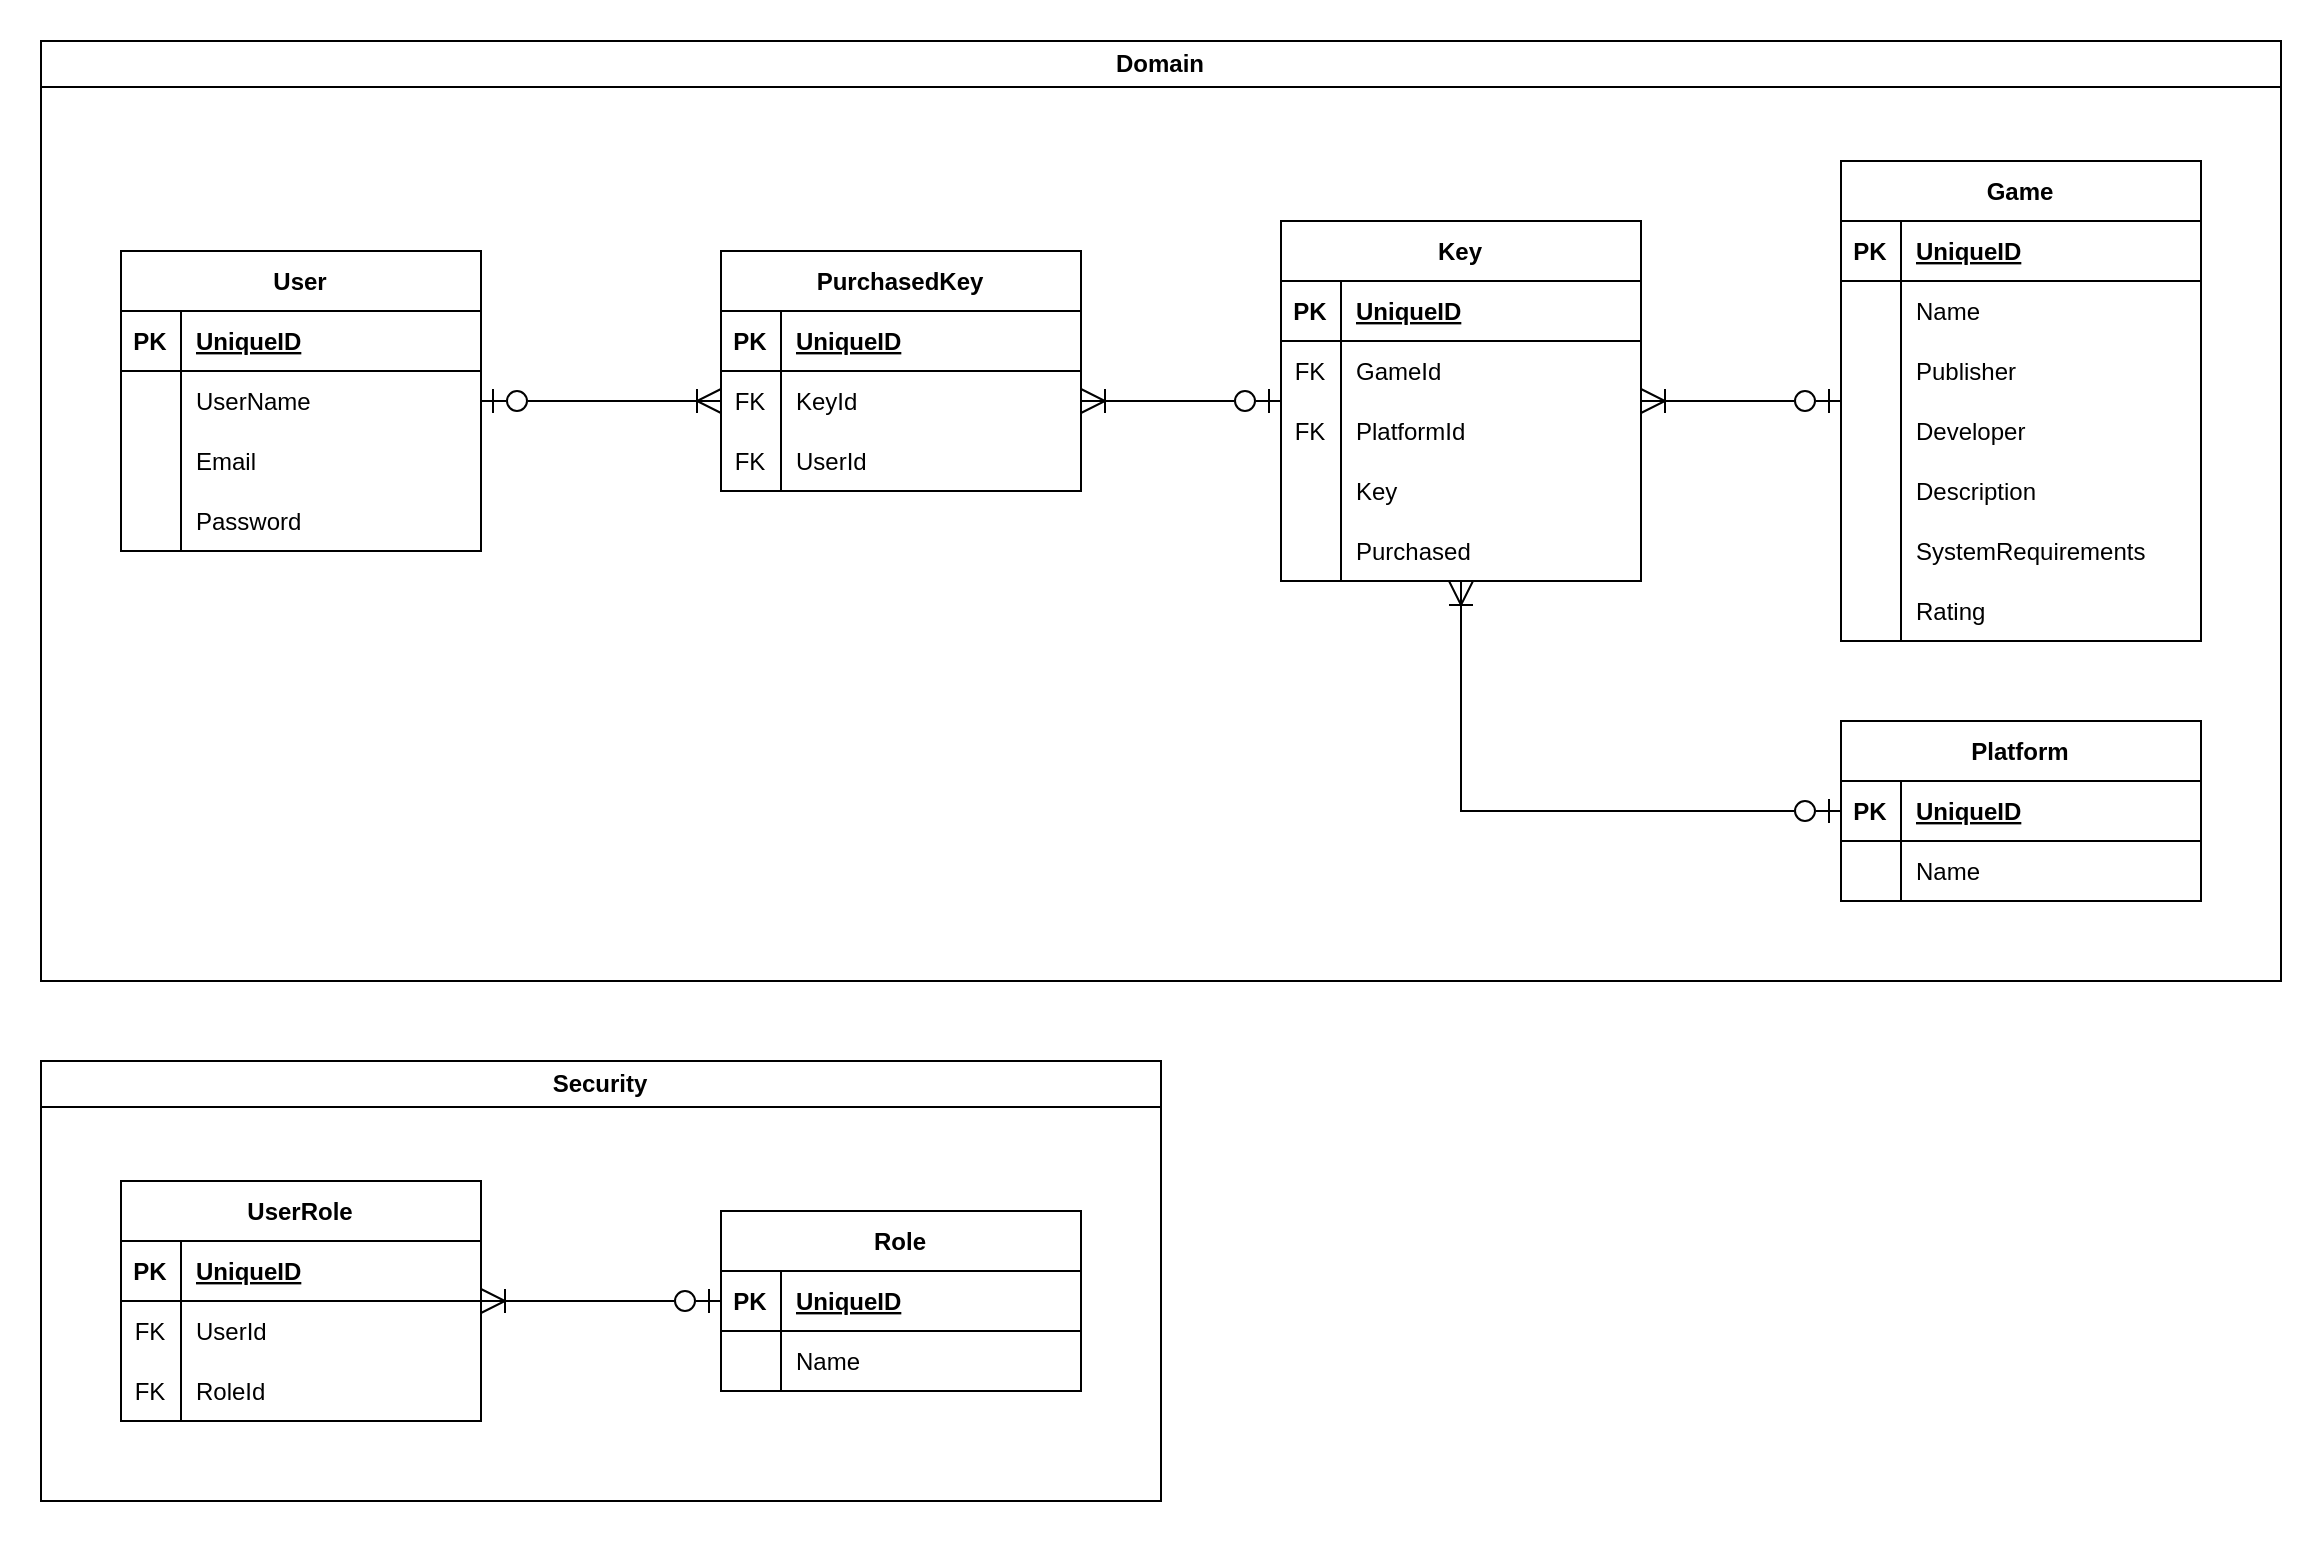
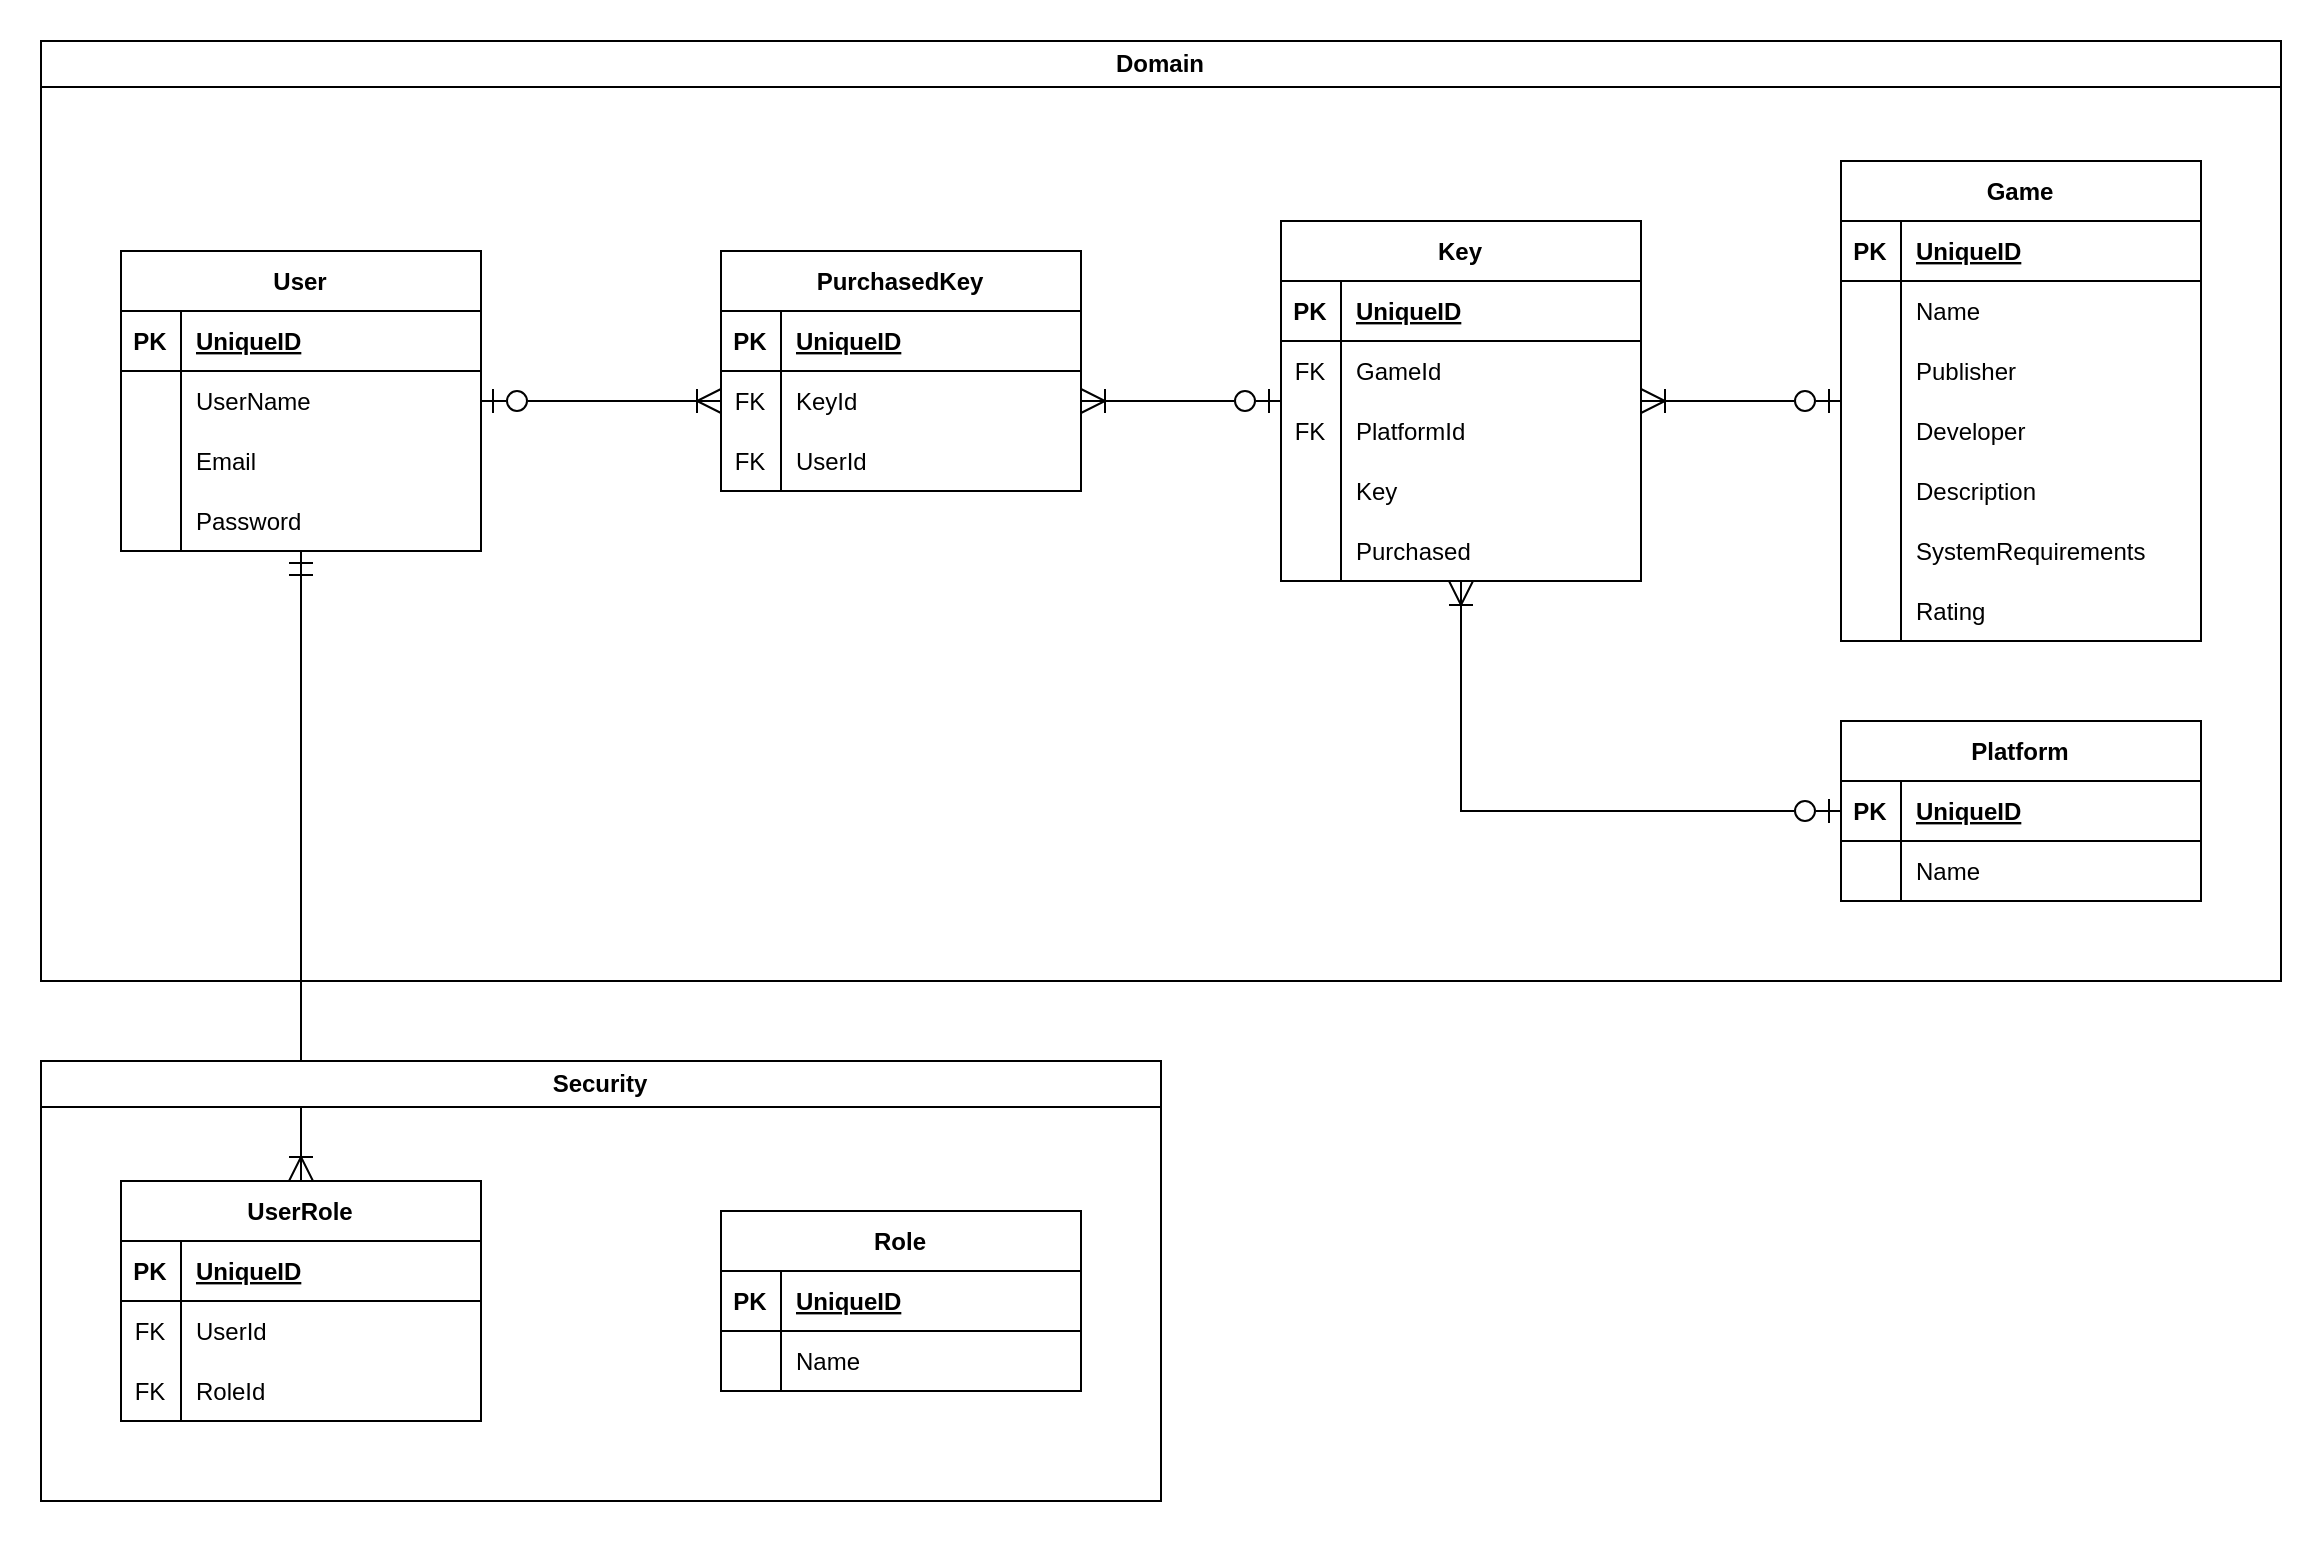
none -> (301, 808)
(579, 1301) -> none
